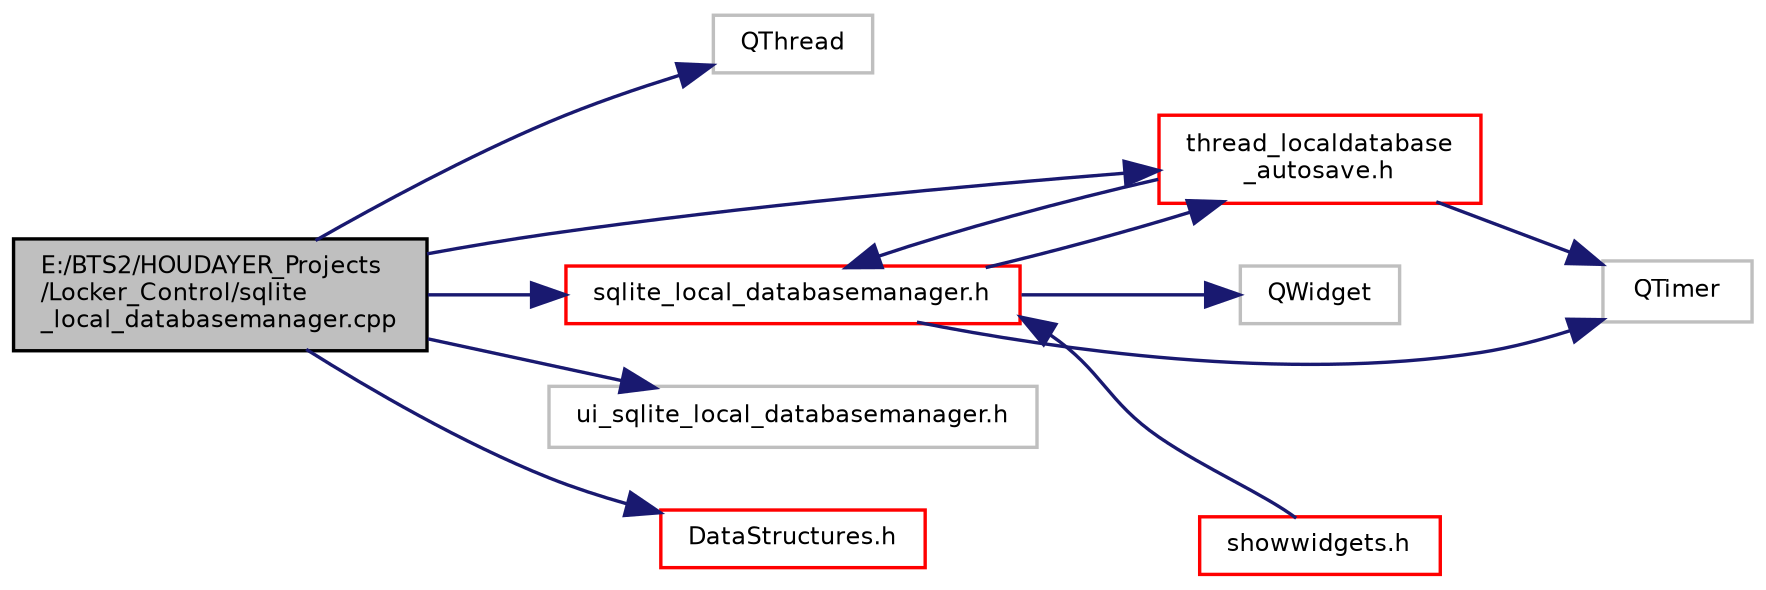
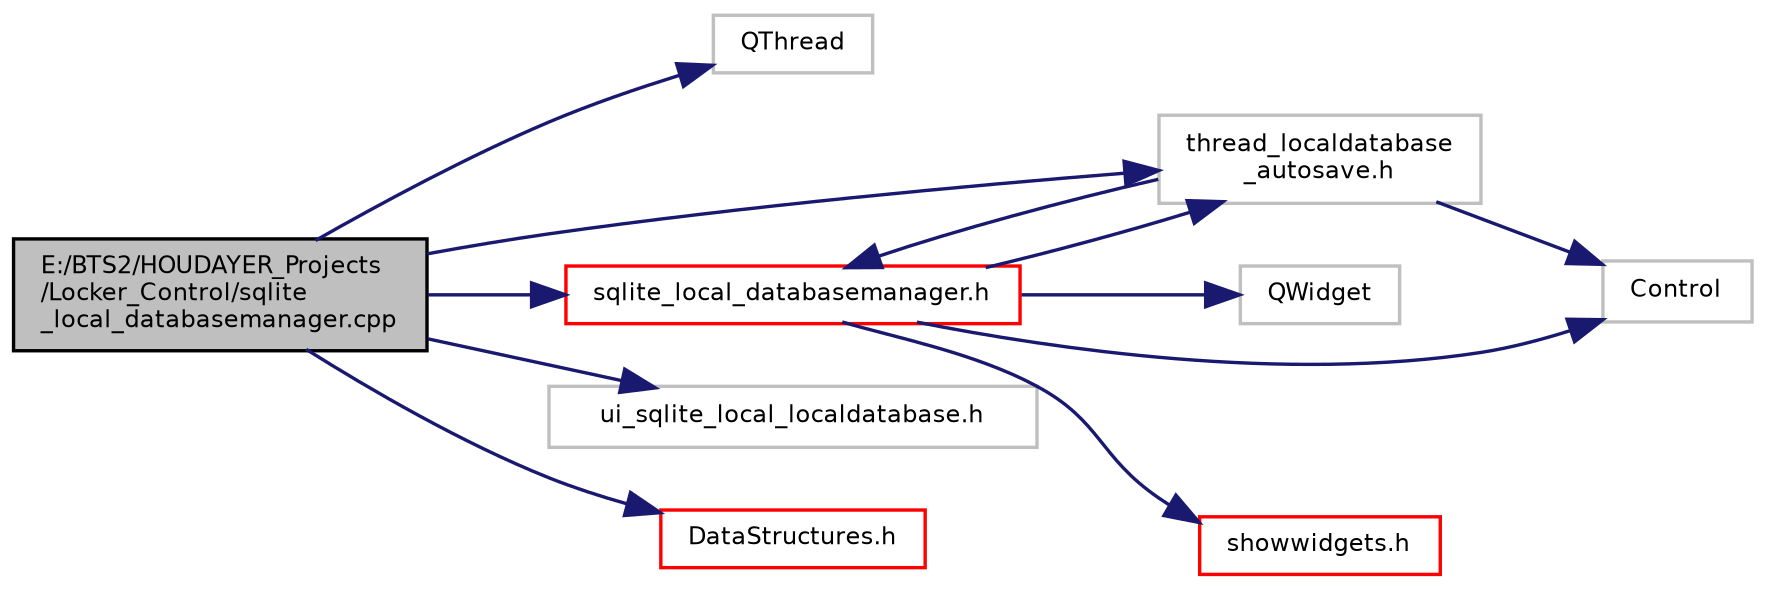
(1320, 159) -> (1320, 159)
(1678, 291) -> (1678, 291)
(793, 417) -> (793, 417)
(1163, 440) -> (1025, 381)
